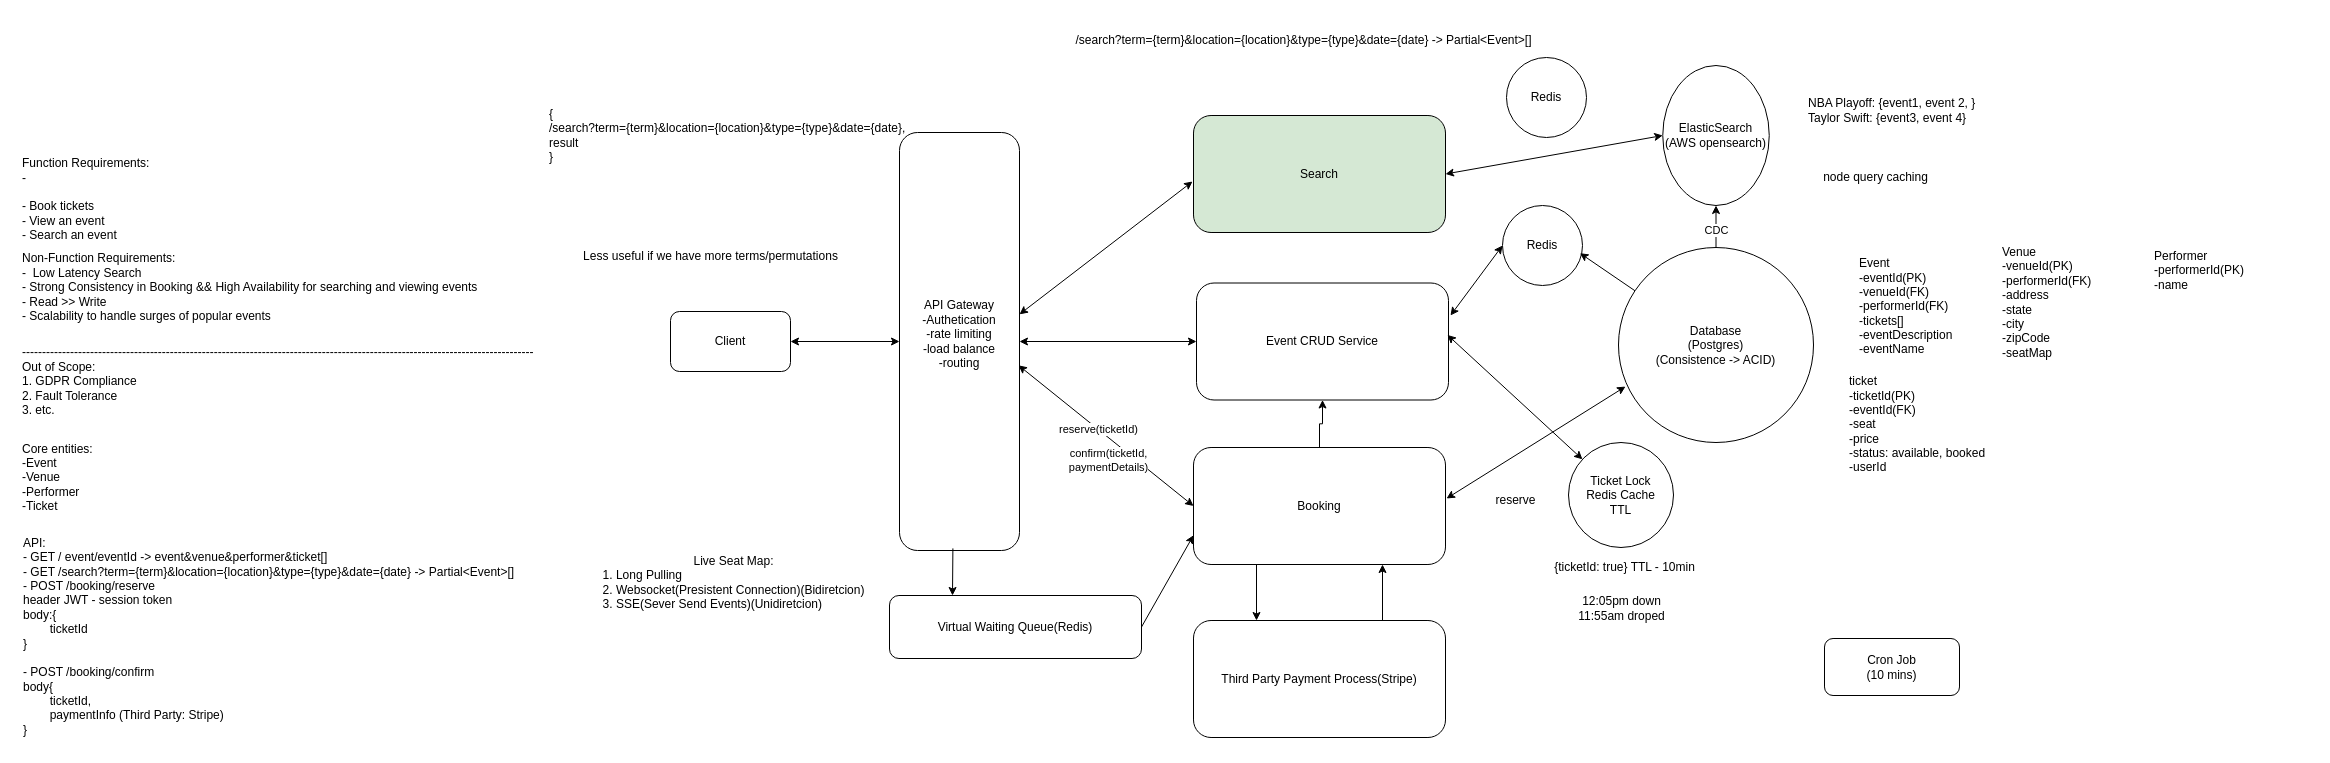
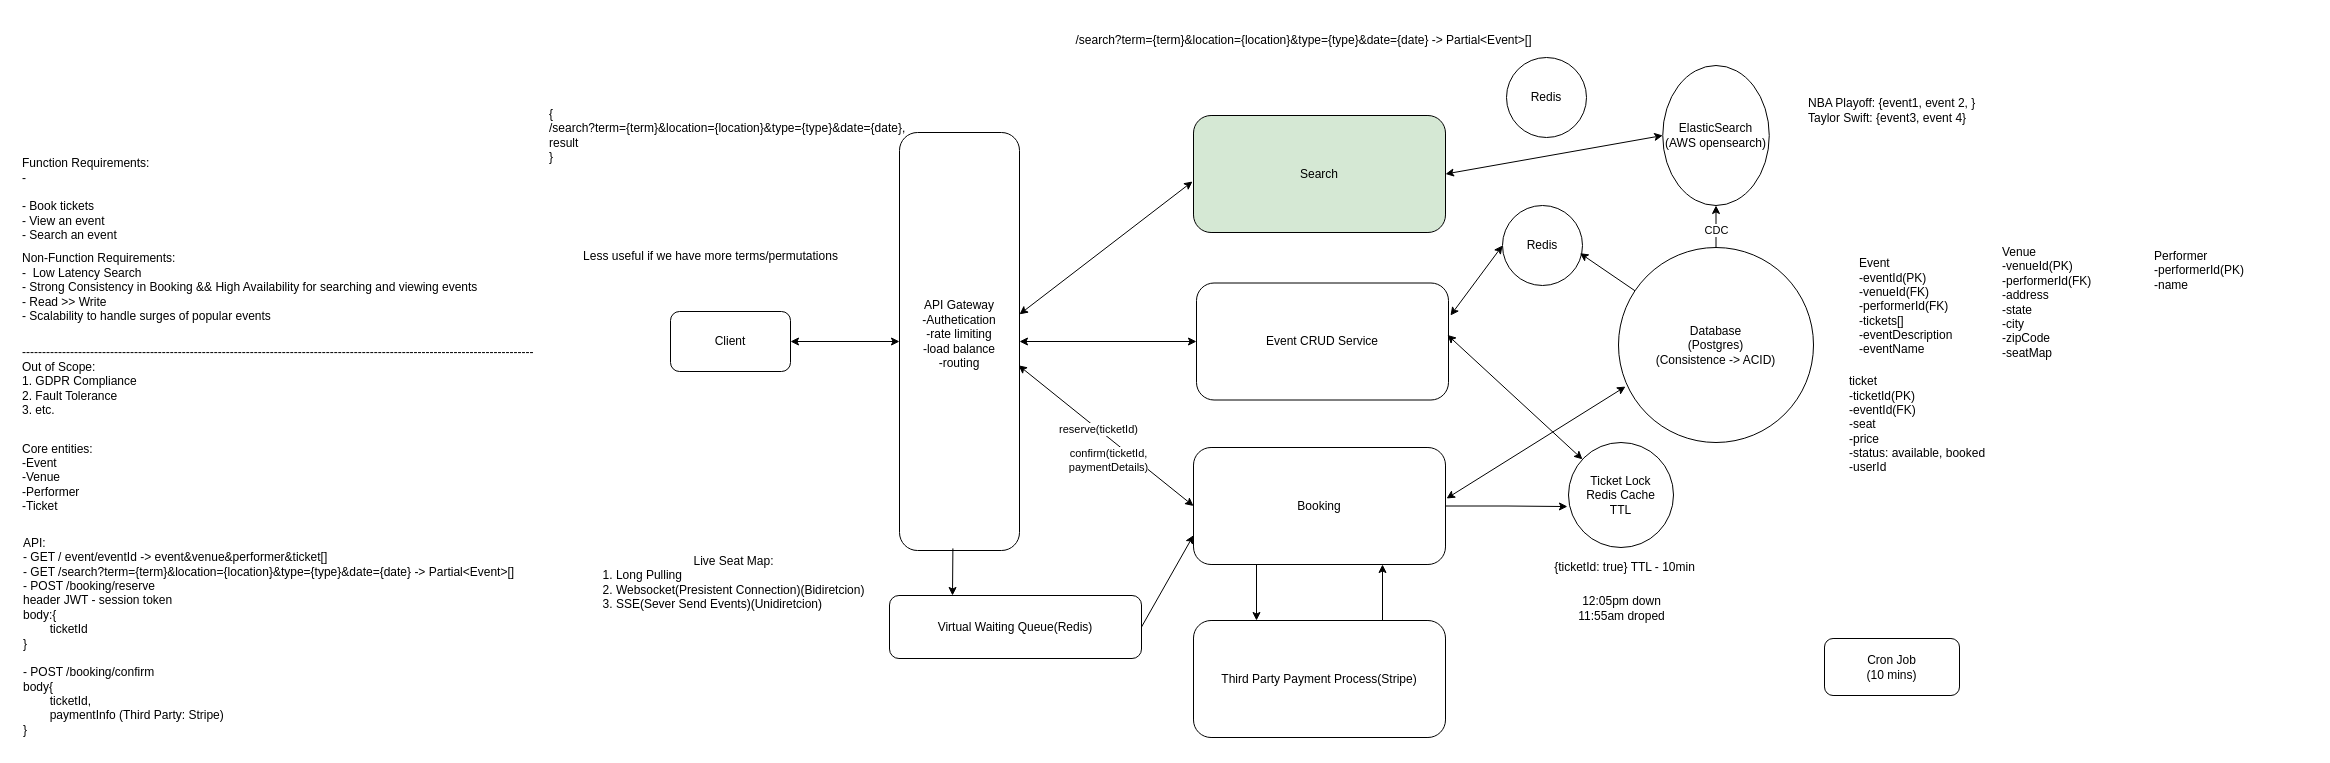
(1875, 178) -> none
(1320, 426) -> (1503, 506)
(1516, 501) -> none
